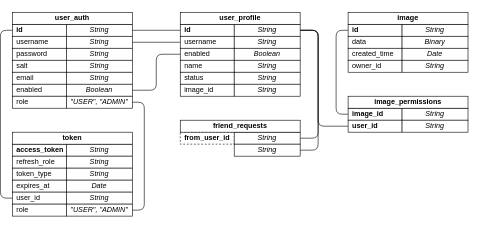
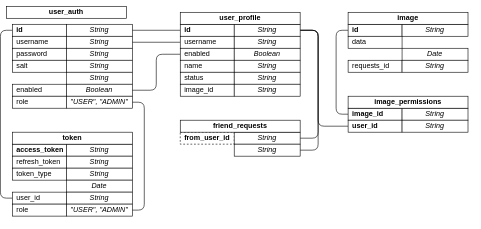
(72, 18) -> (66, 12)
(435, 42) -> none
(375, 54) -> none
(368, 66) -> (374, 66)
(39, 78) -> none
(40, 162) -> (41, 162)
(39, 186) -> none
